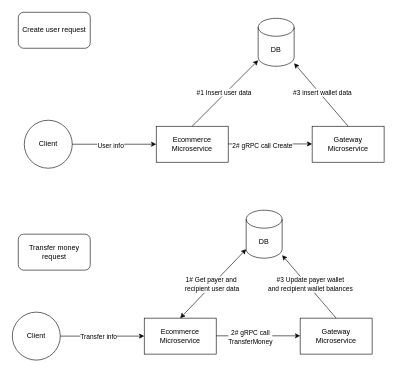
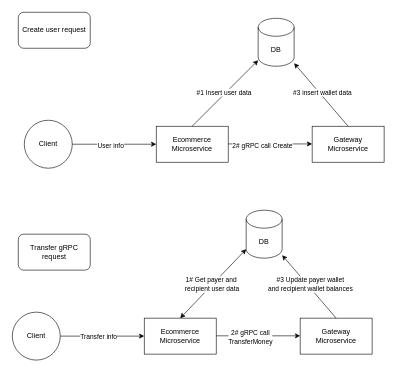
(54, 252) -> (54, 252)
